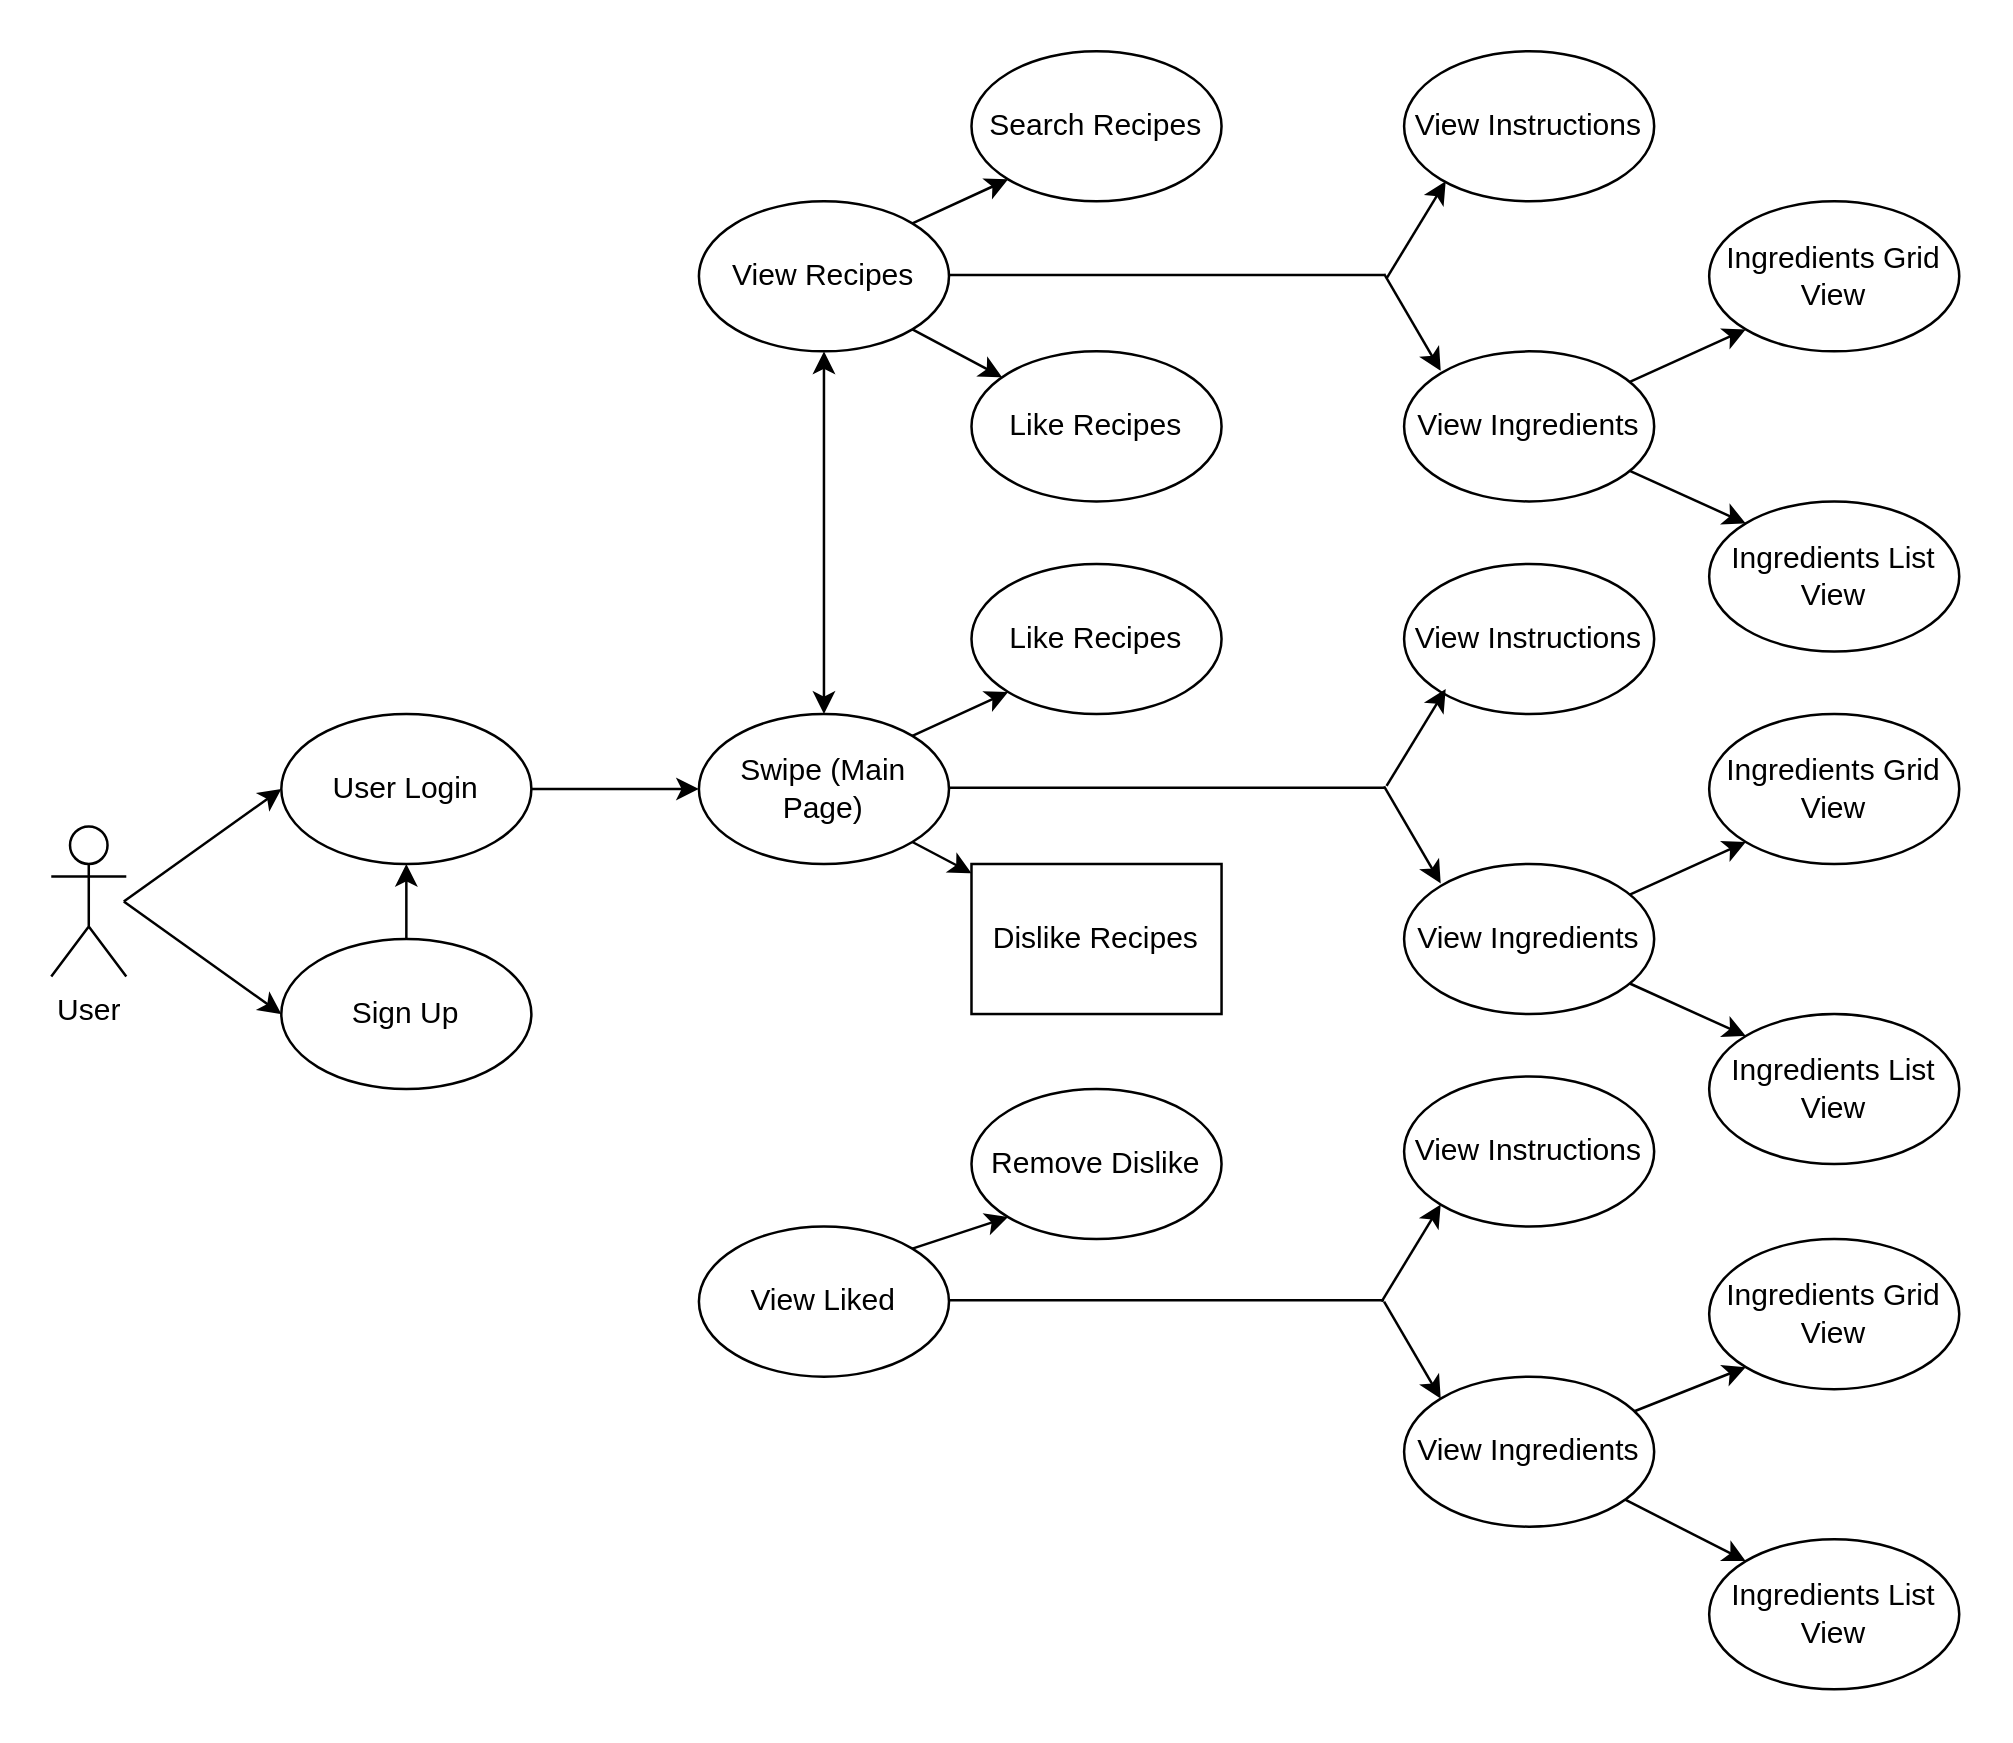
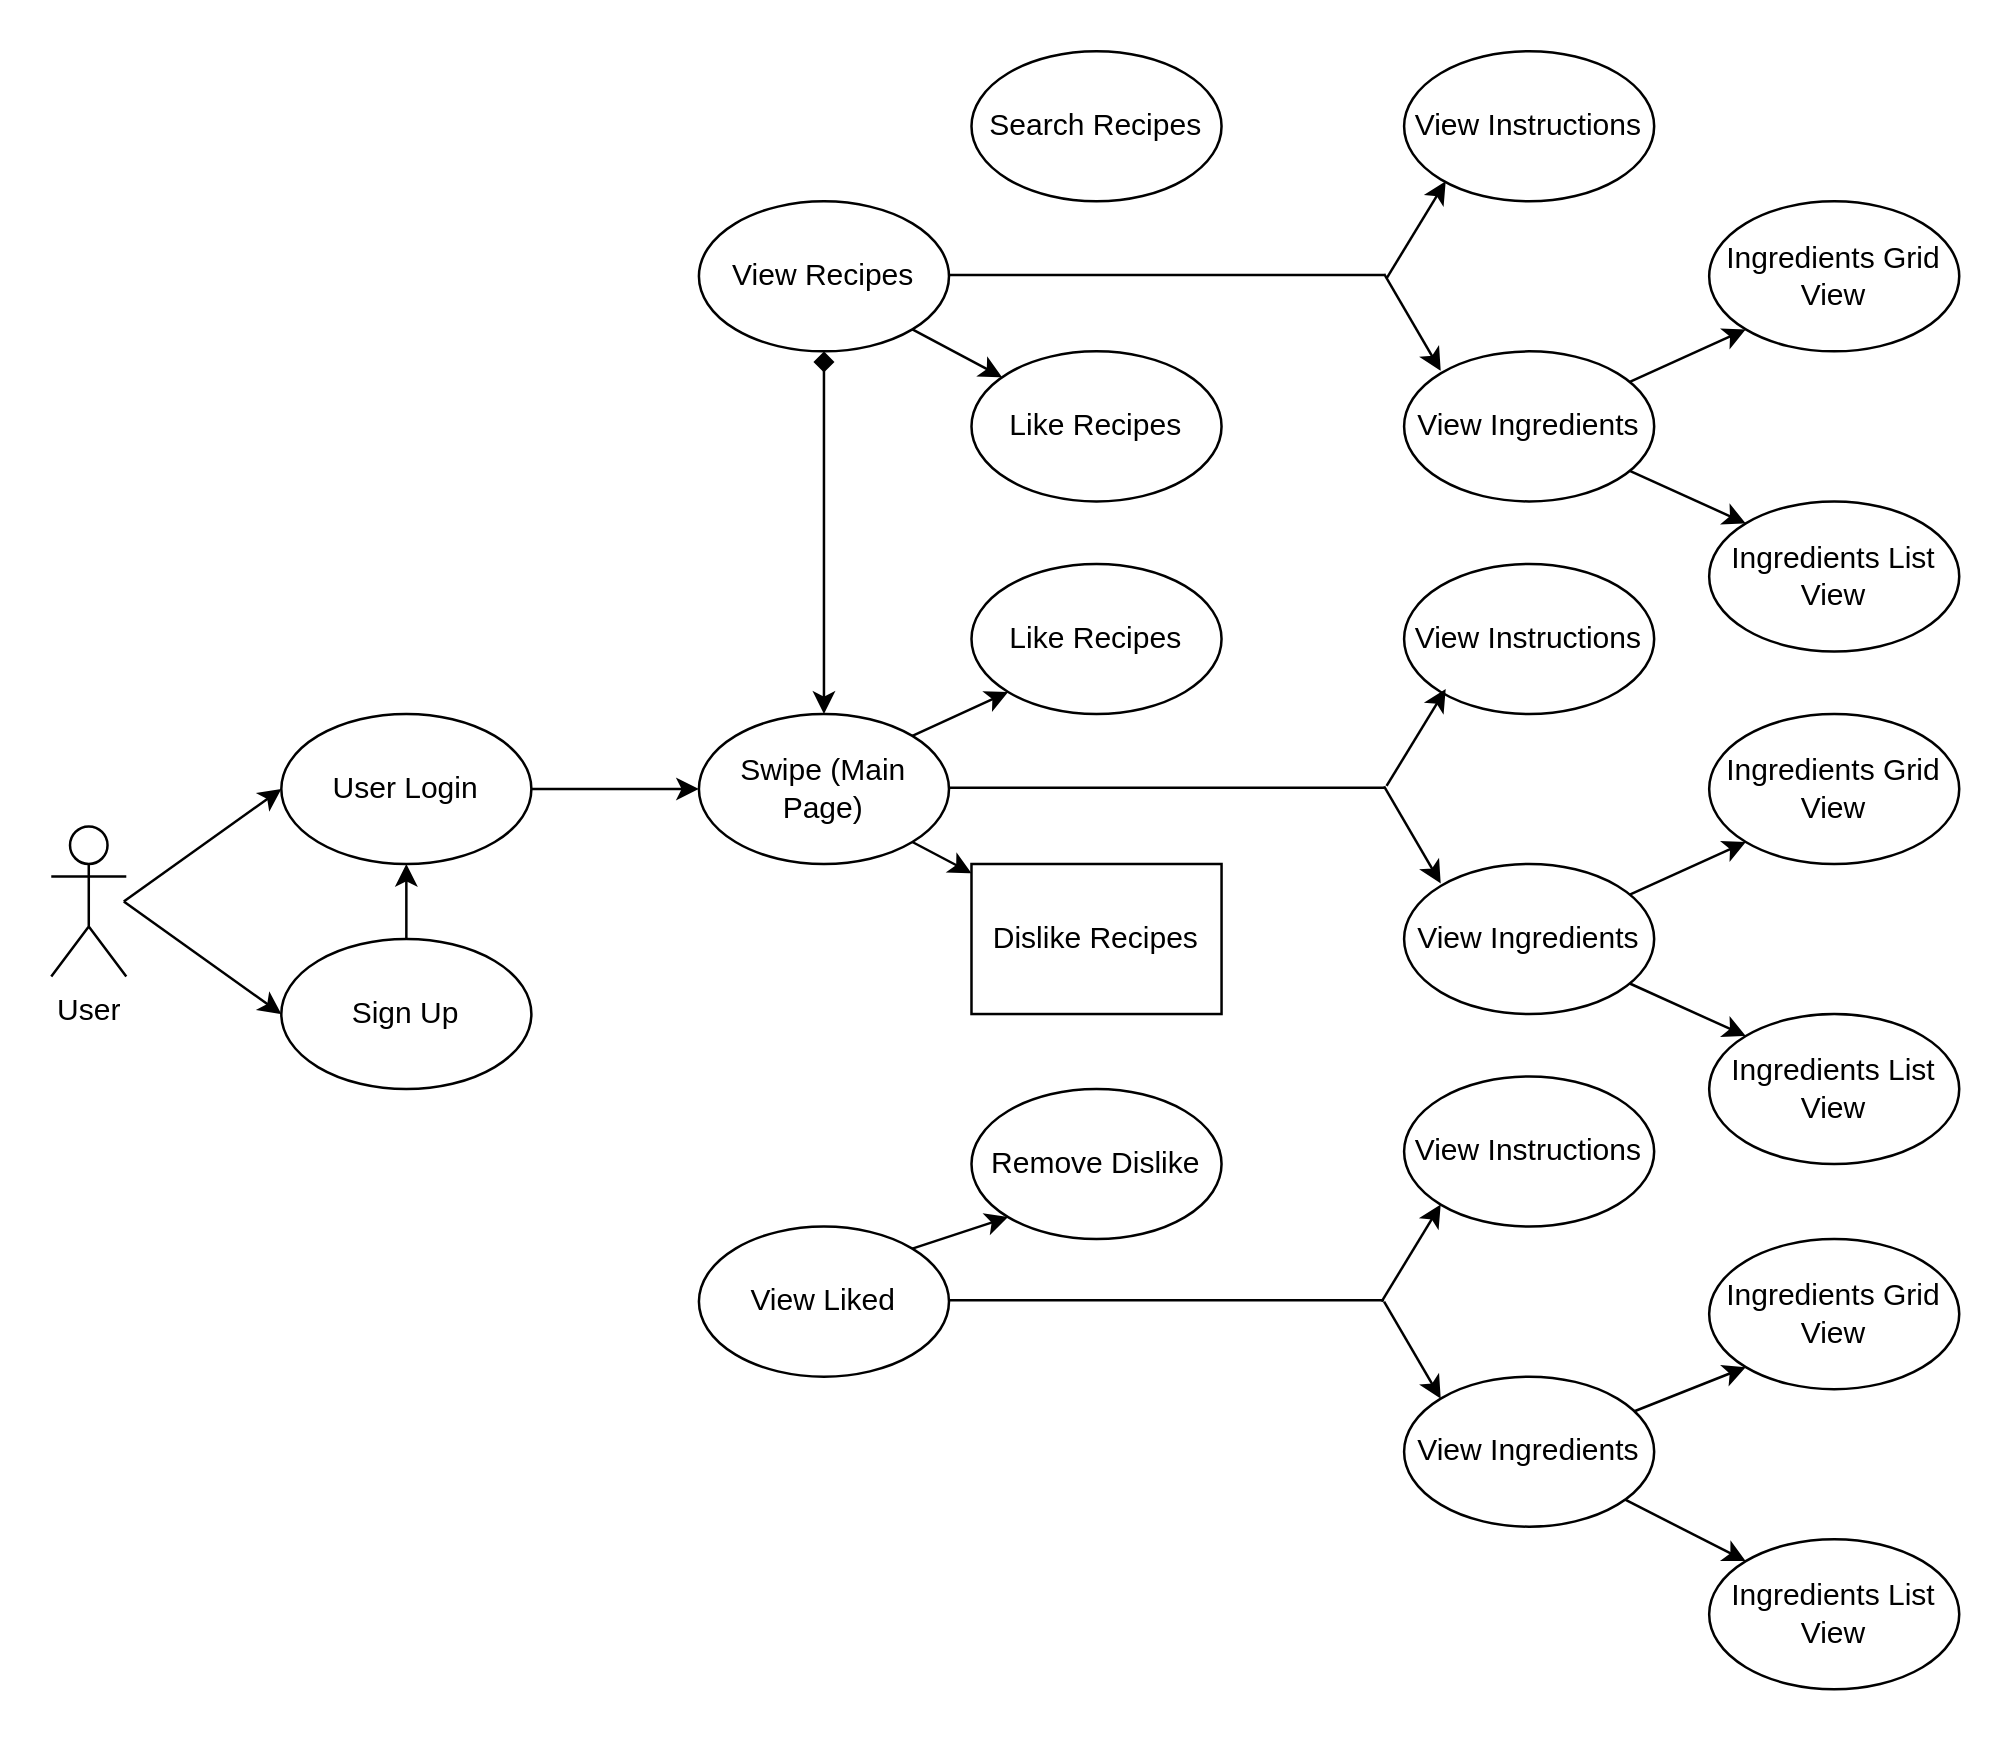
(952, 205) -> none
(824, 370) -> (824, 372)
